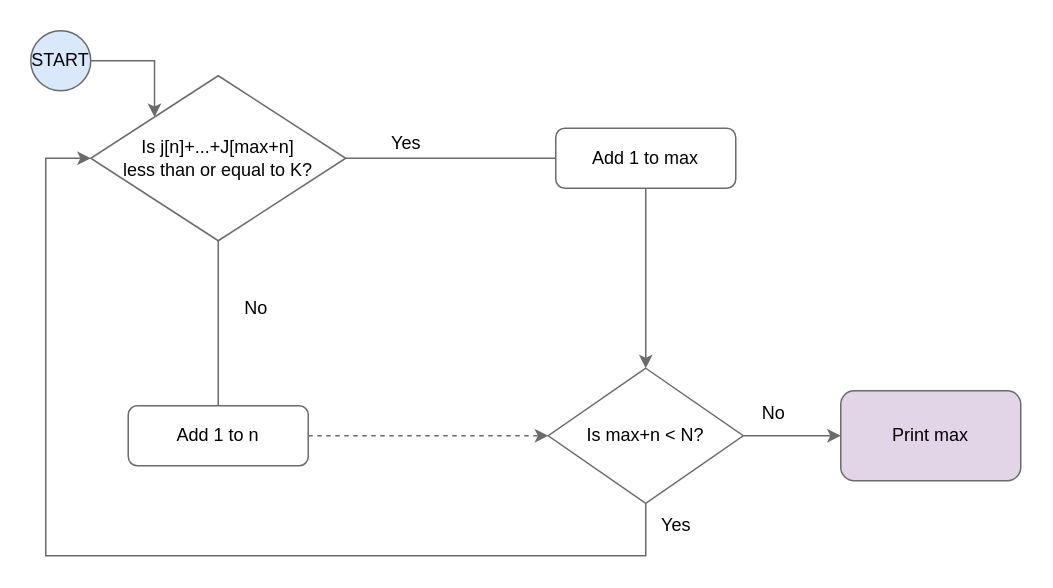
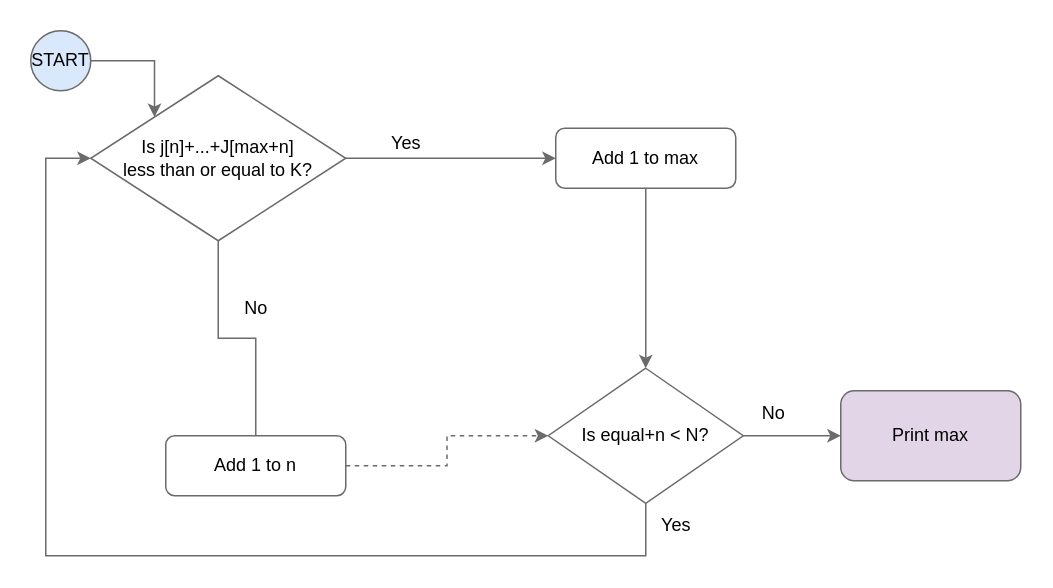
(548, 158) -> (544, 158)
(218, 436) -> (256, 466)
(646, 436) -> (646, 436)
